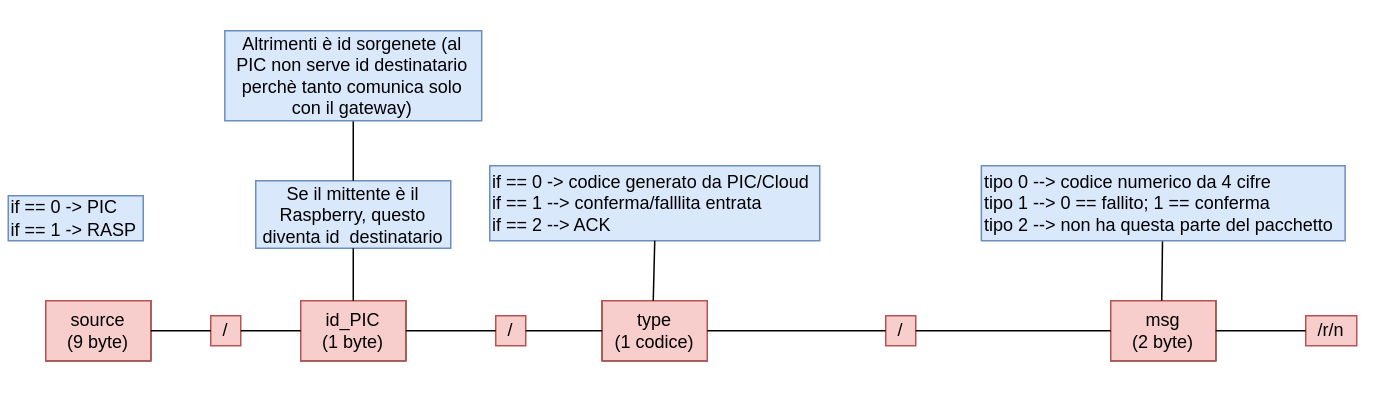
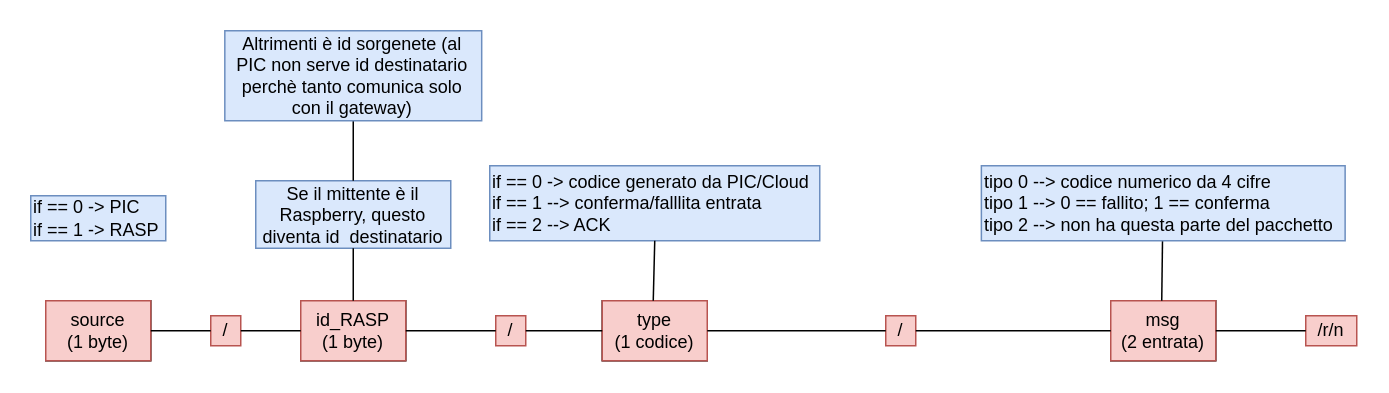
(76, 218) -> (98, 218)
(98, 331) -> (98, 331)
(353, 331) -> (353, 331)
(1163, 331) -> (1163, 331)
